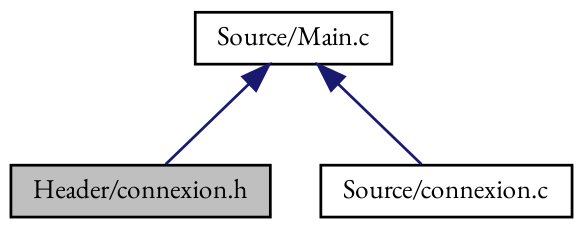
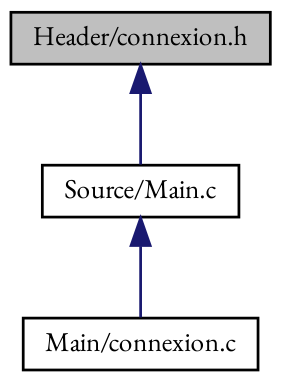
(207, 124) -> (141, 129)
(446, 191) -> (141, 344)
